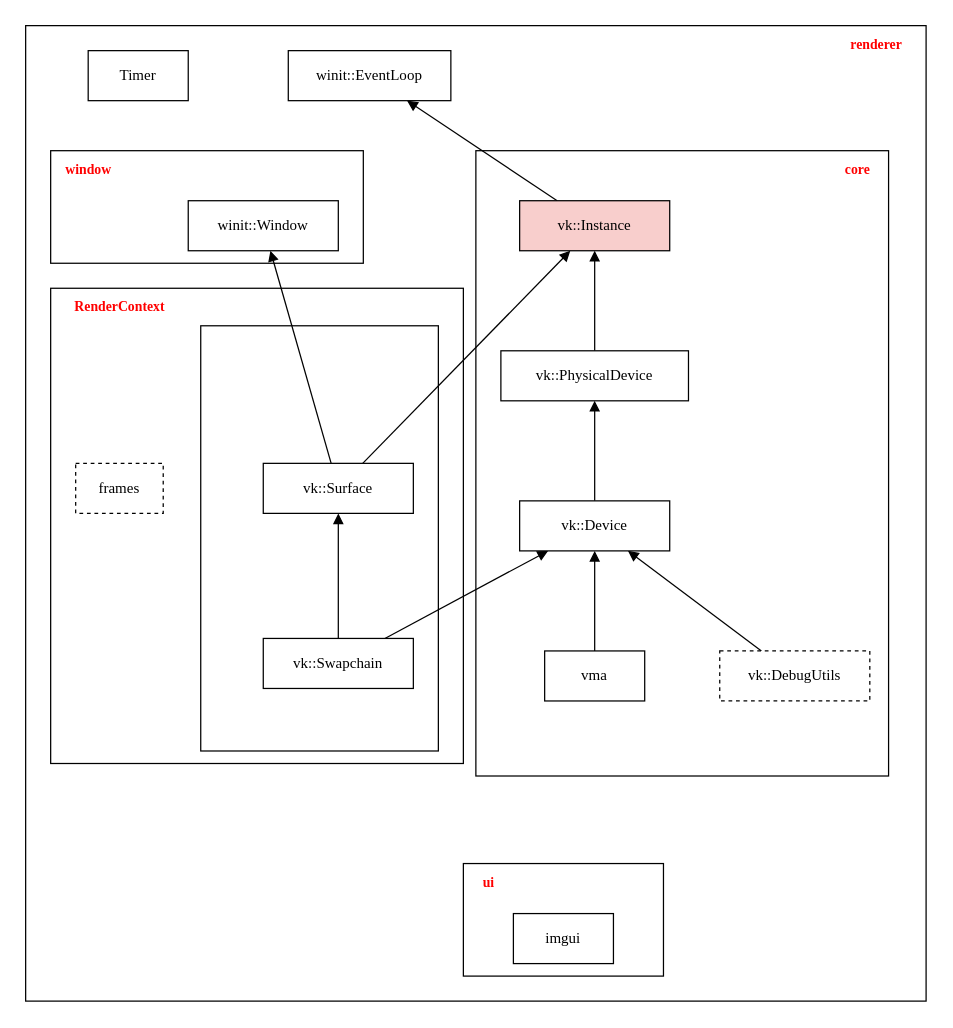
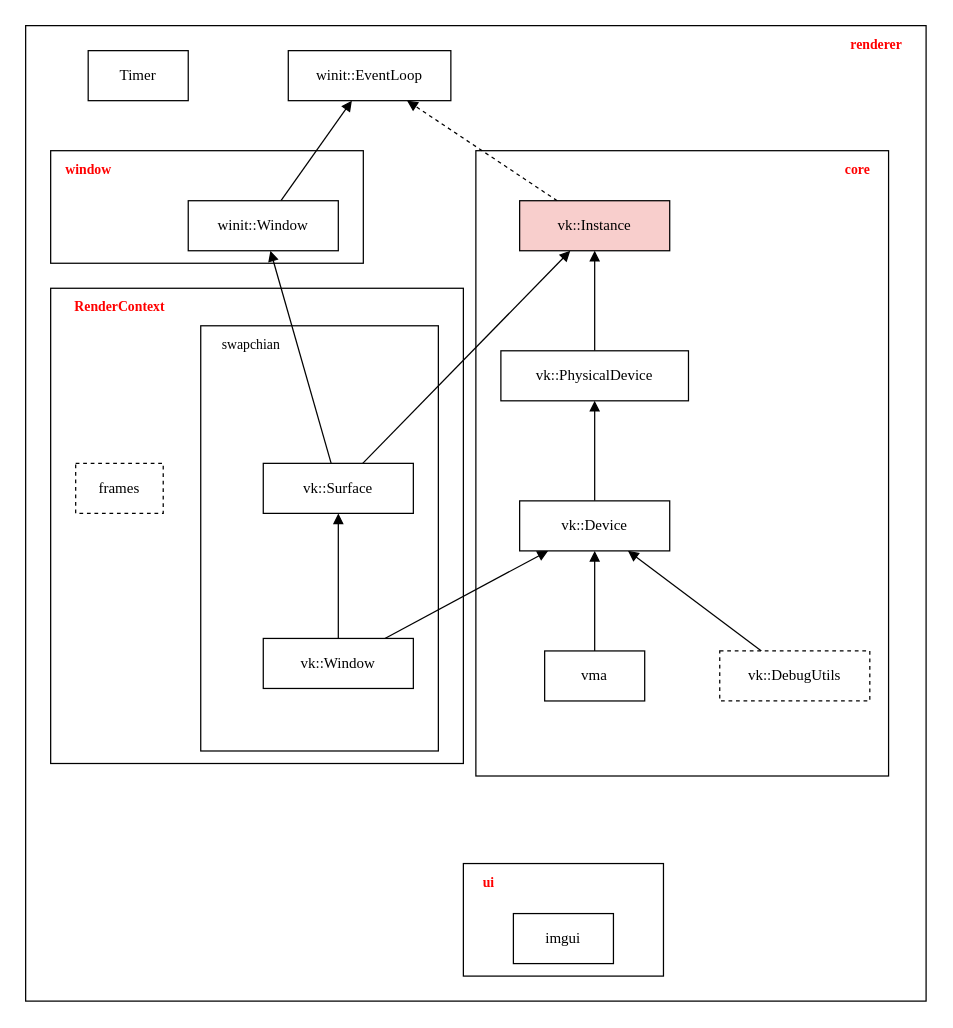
(485, 153) -> (485, 153)
none -> (313, 155)
none -> (251, 344)
(338, 663) -> (338, 663)
